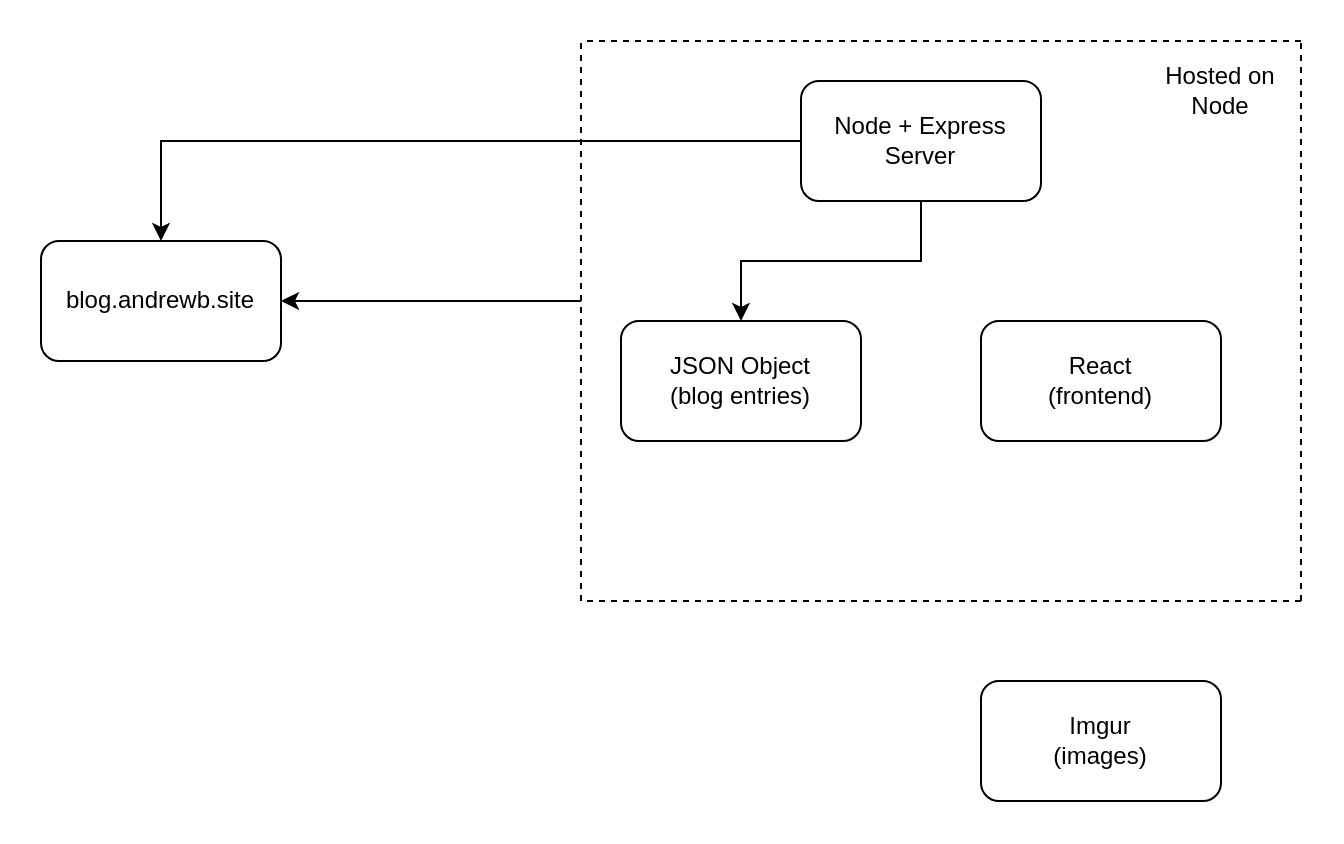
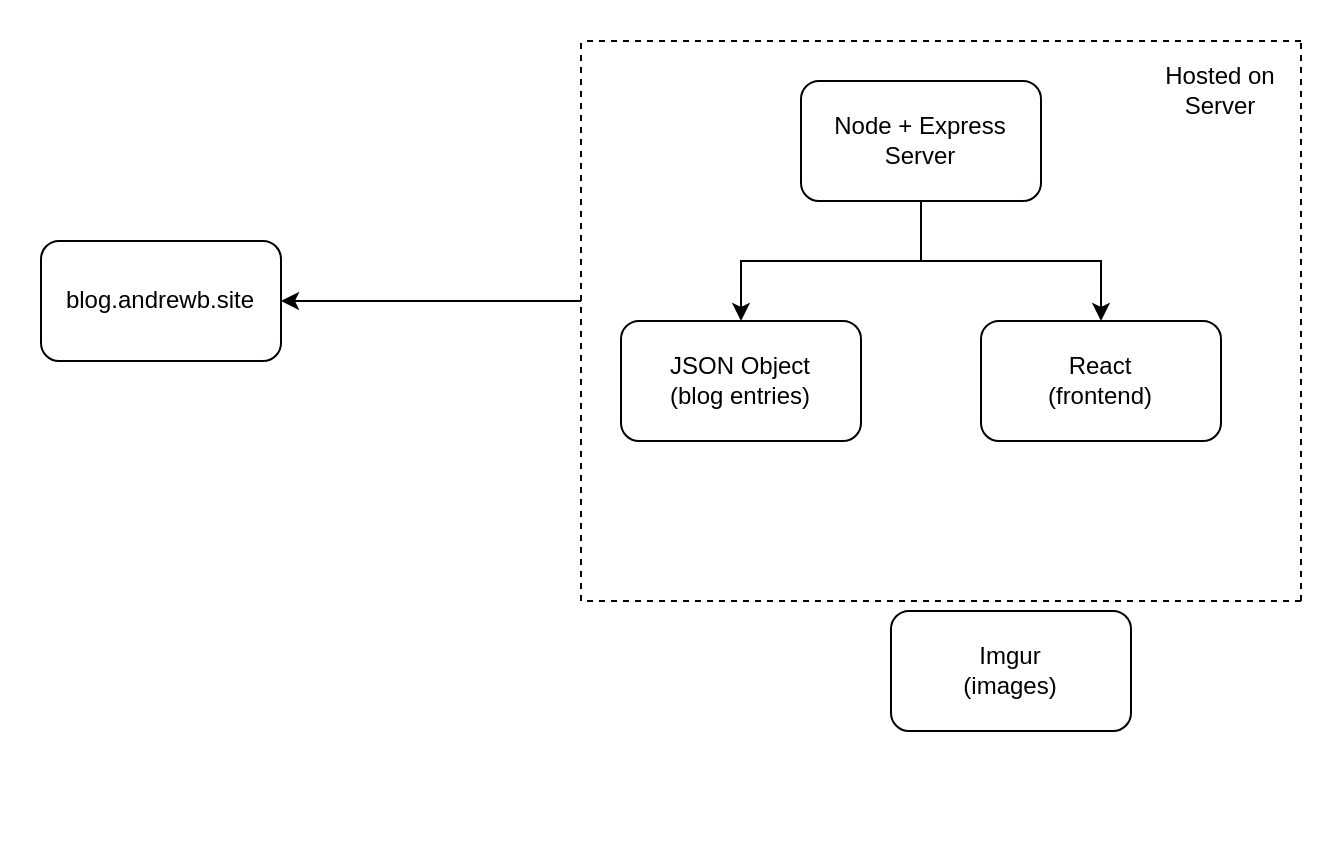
(1221, 91) -> (1221, 91)
(438, 141) -> (1036, 261)
(1101, 741) -> (1011, 671)
